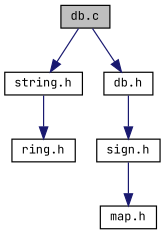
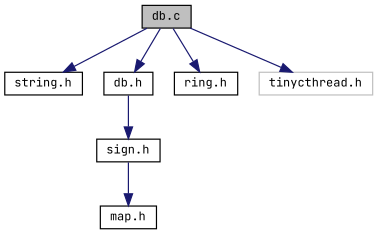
none -> (316, 84)
(44, 111) -> (183, 45)
